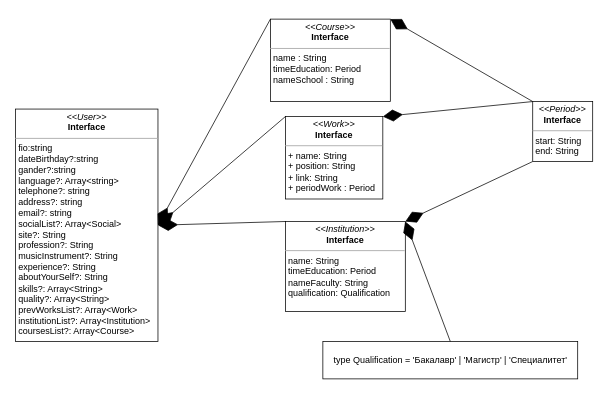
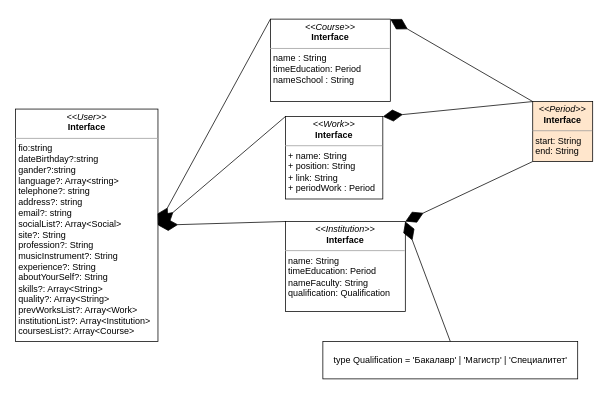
(563, 132) -> (563, 132)
